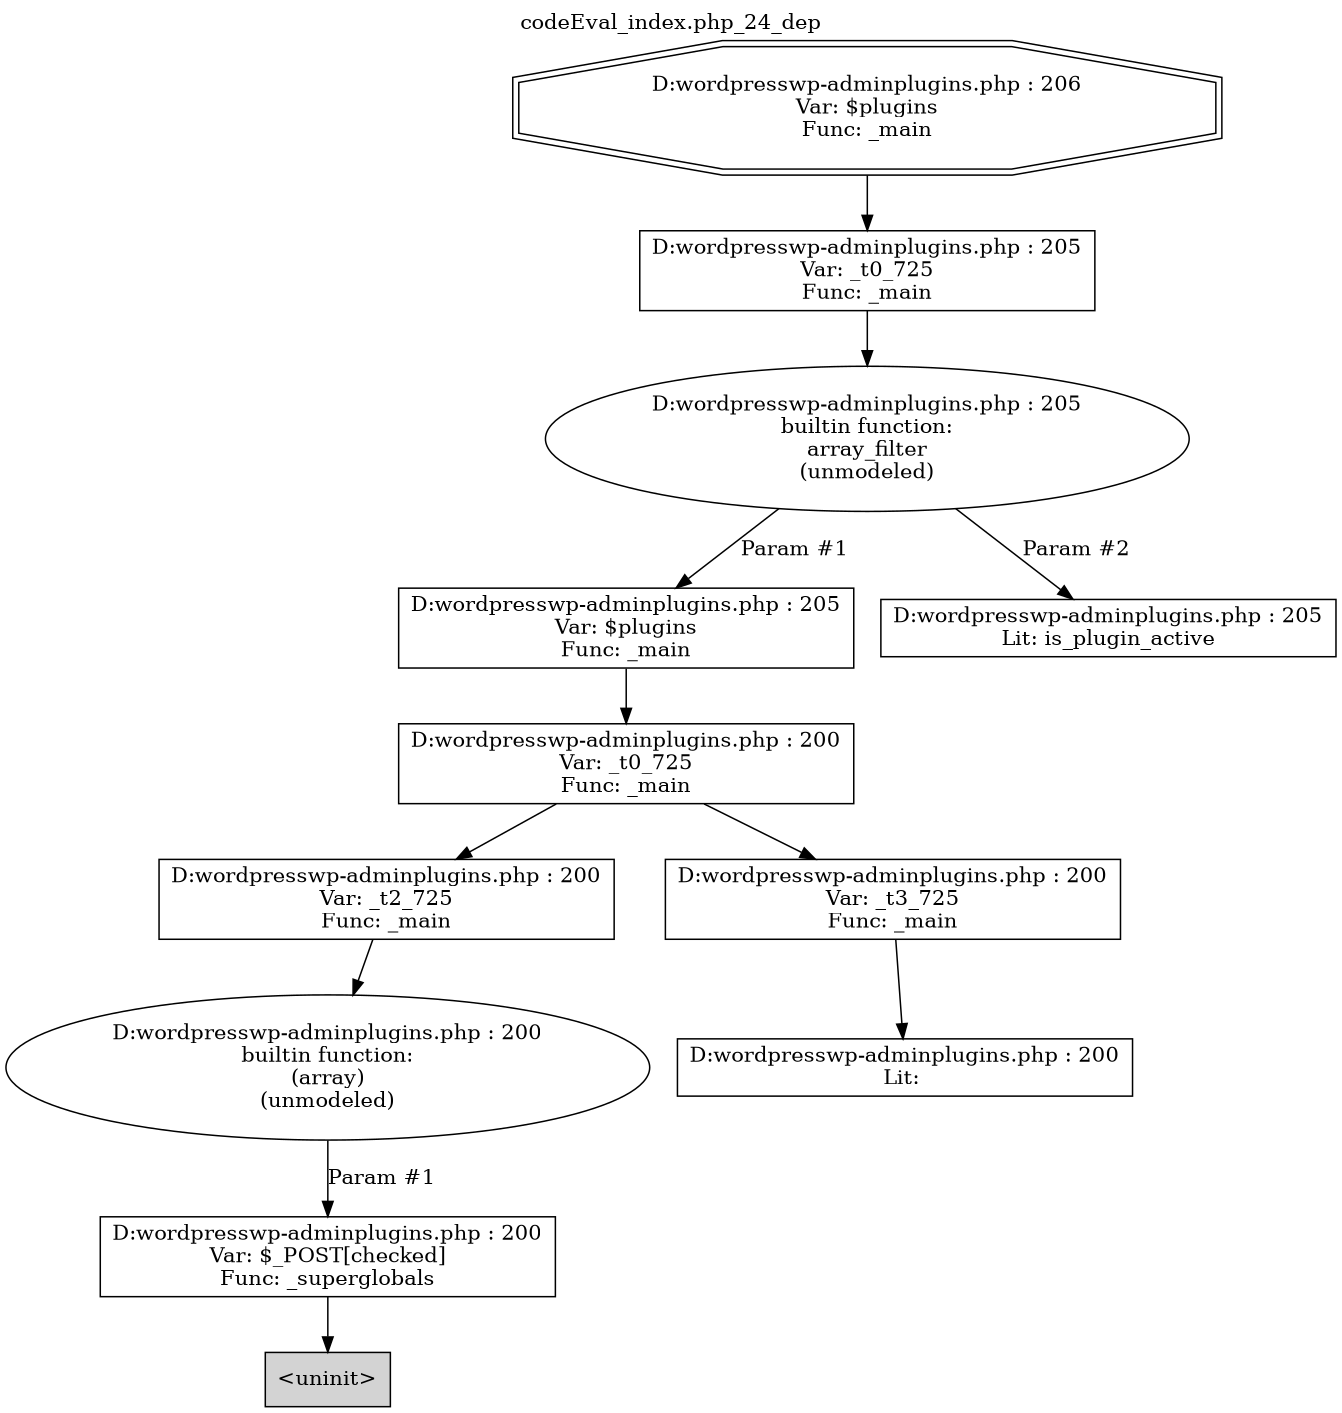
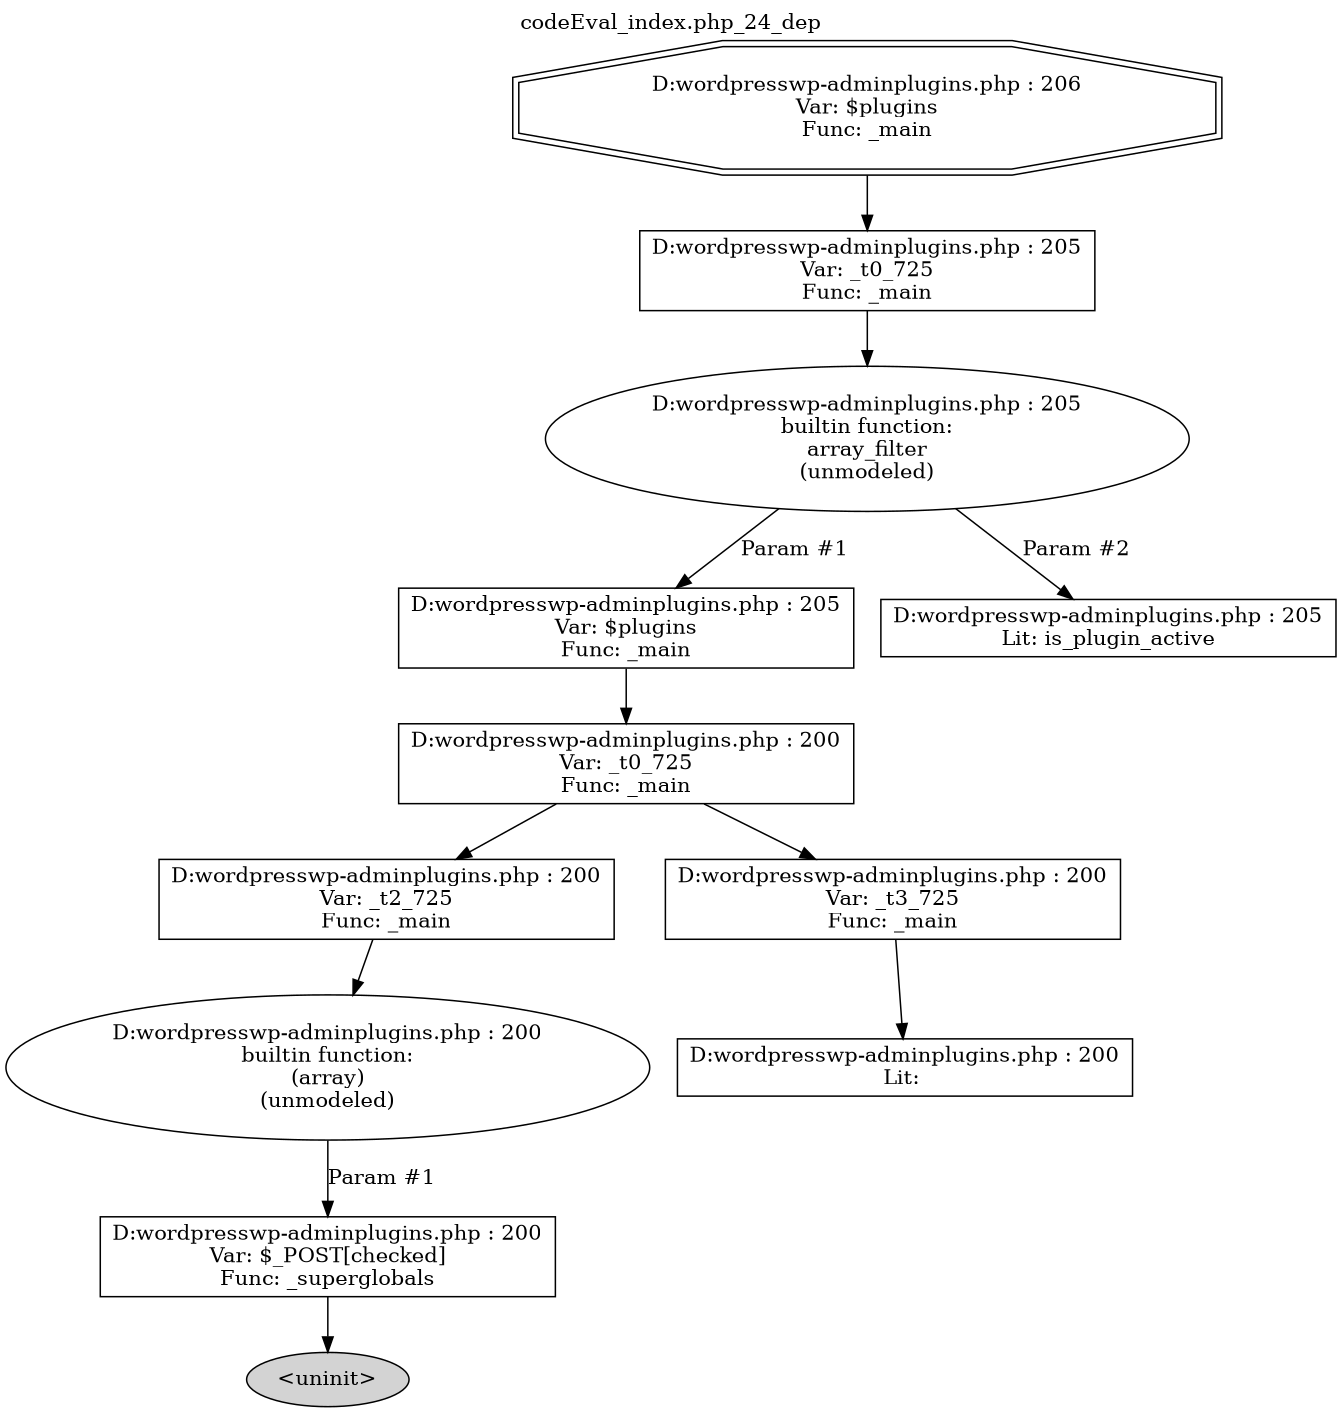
(328, 1380) -> (328, 1380)
